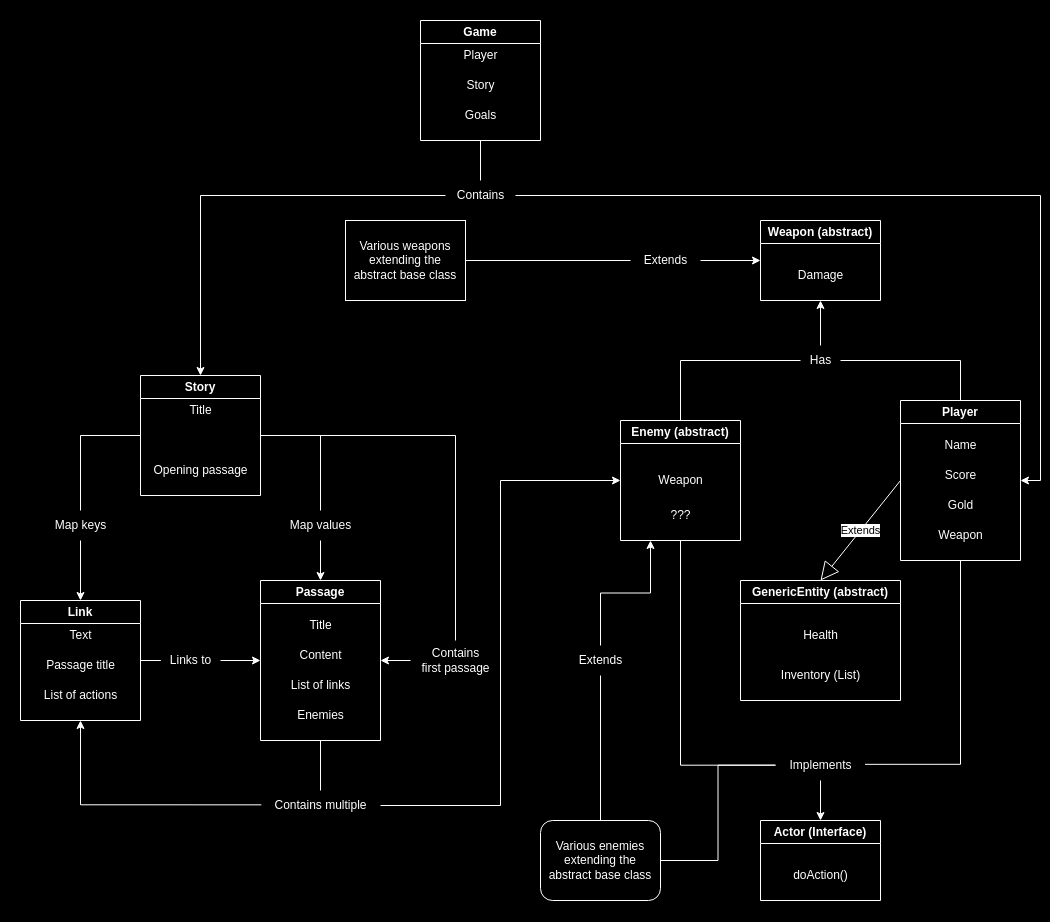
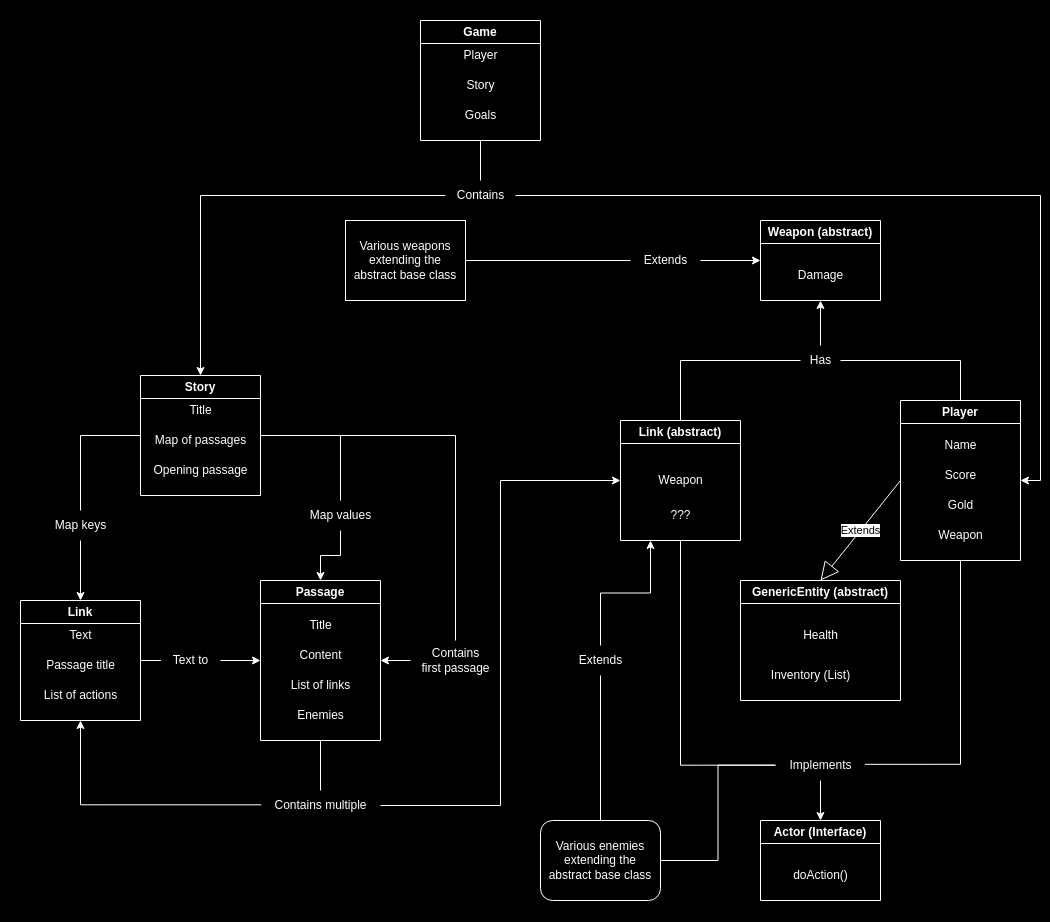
(681, 433) -> (681, 433)
none -> (201, 441)
(321, 526) -> (341, 516)
(191, 661) -> (191, 661)
(821, 676) -> (811, 676)
